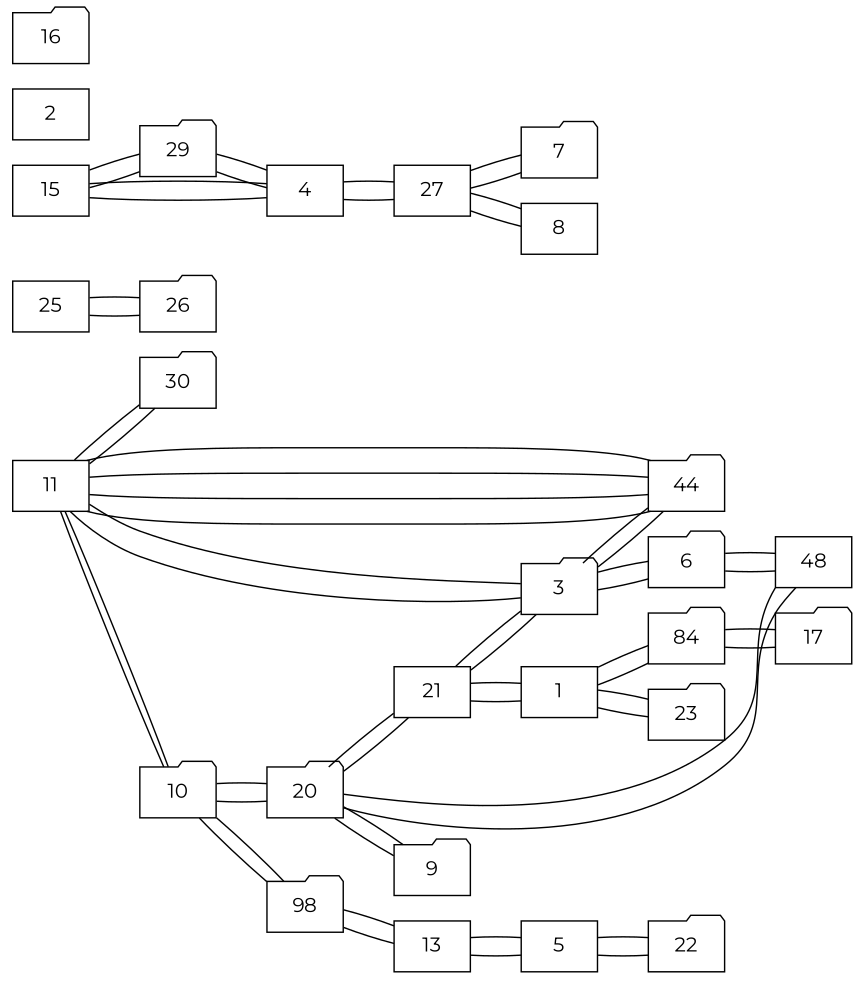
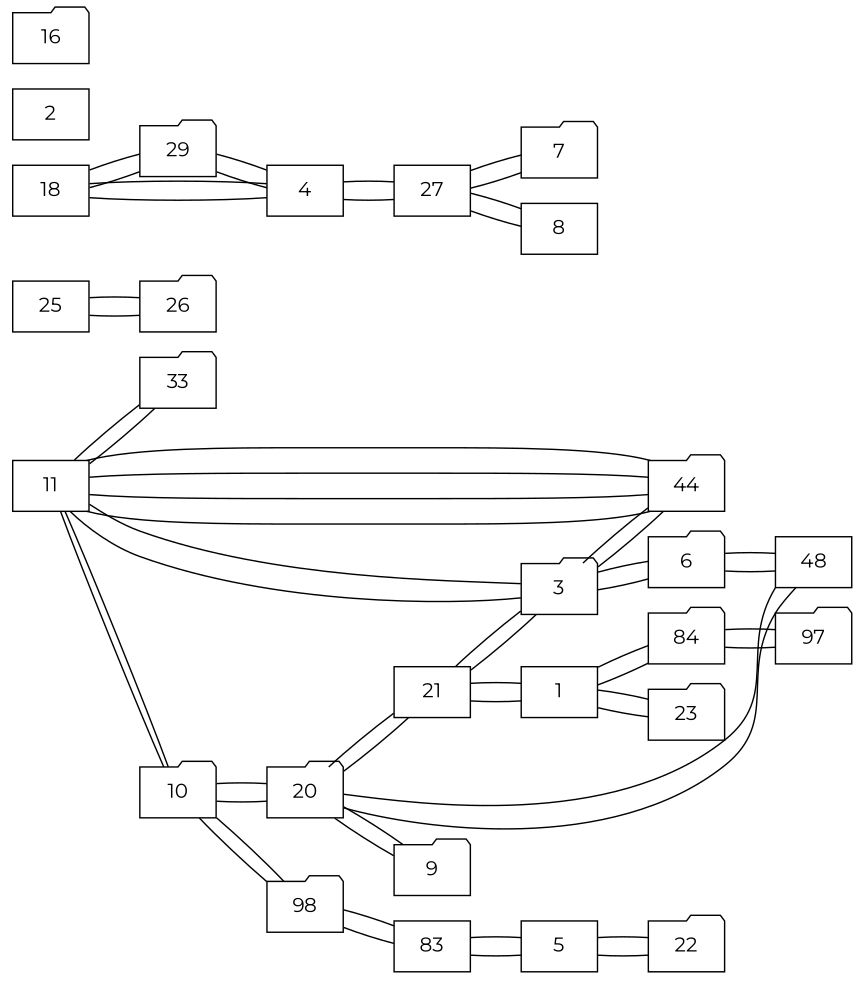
(51, 191) -> (51, 191)
(178, 383) -> (178, 383)
(814, 638) -> (814, 638)
(432, 946) -> (432, 946)
